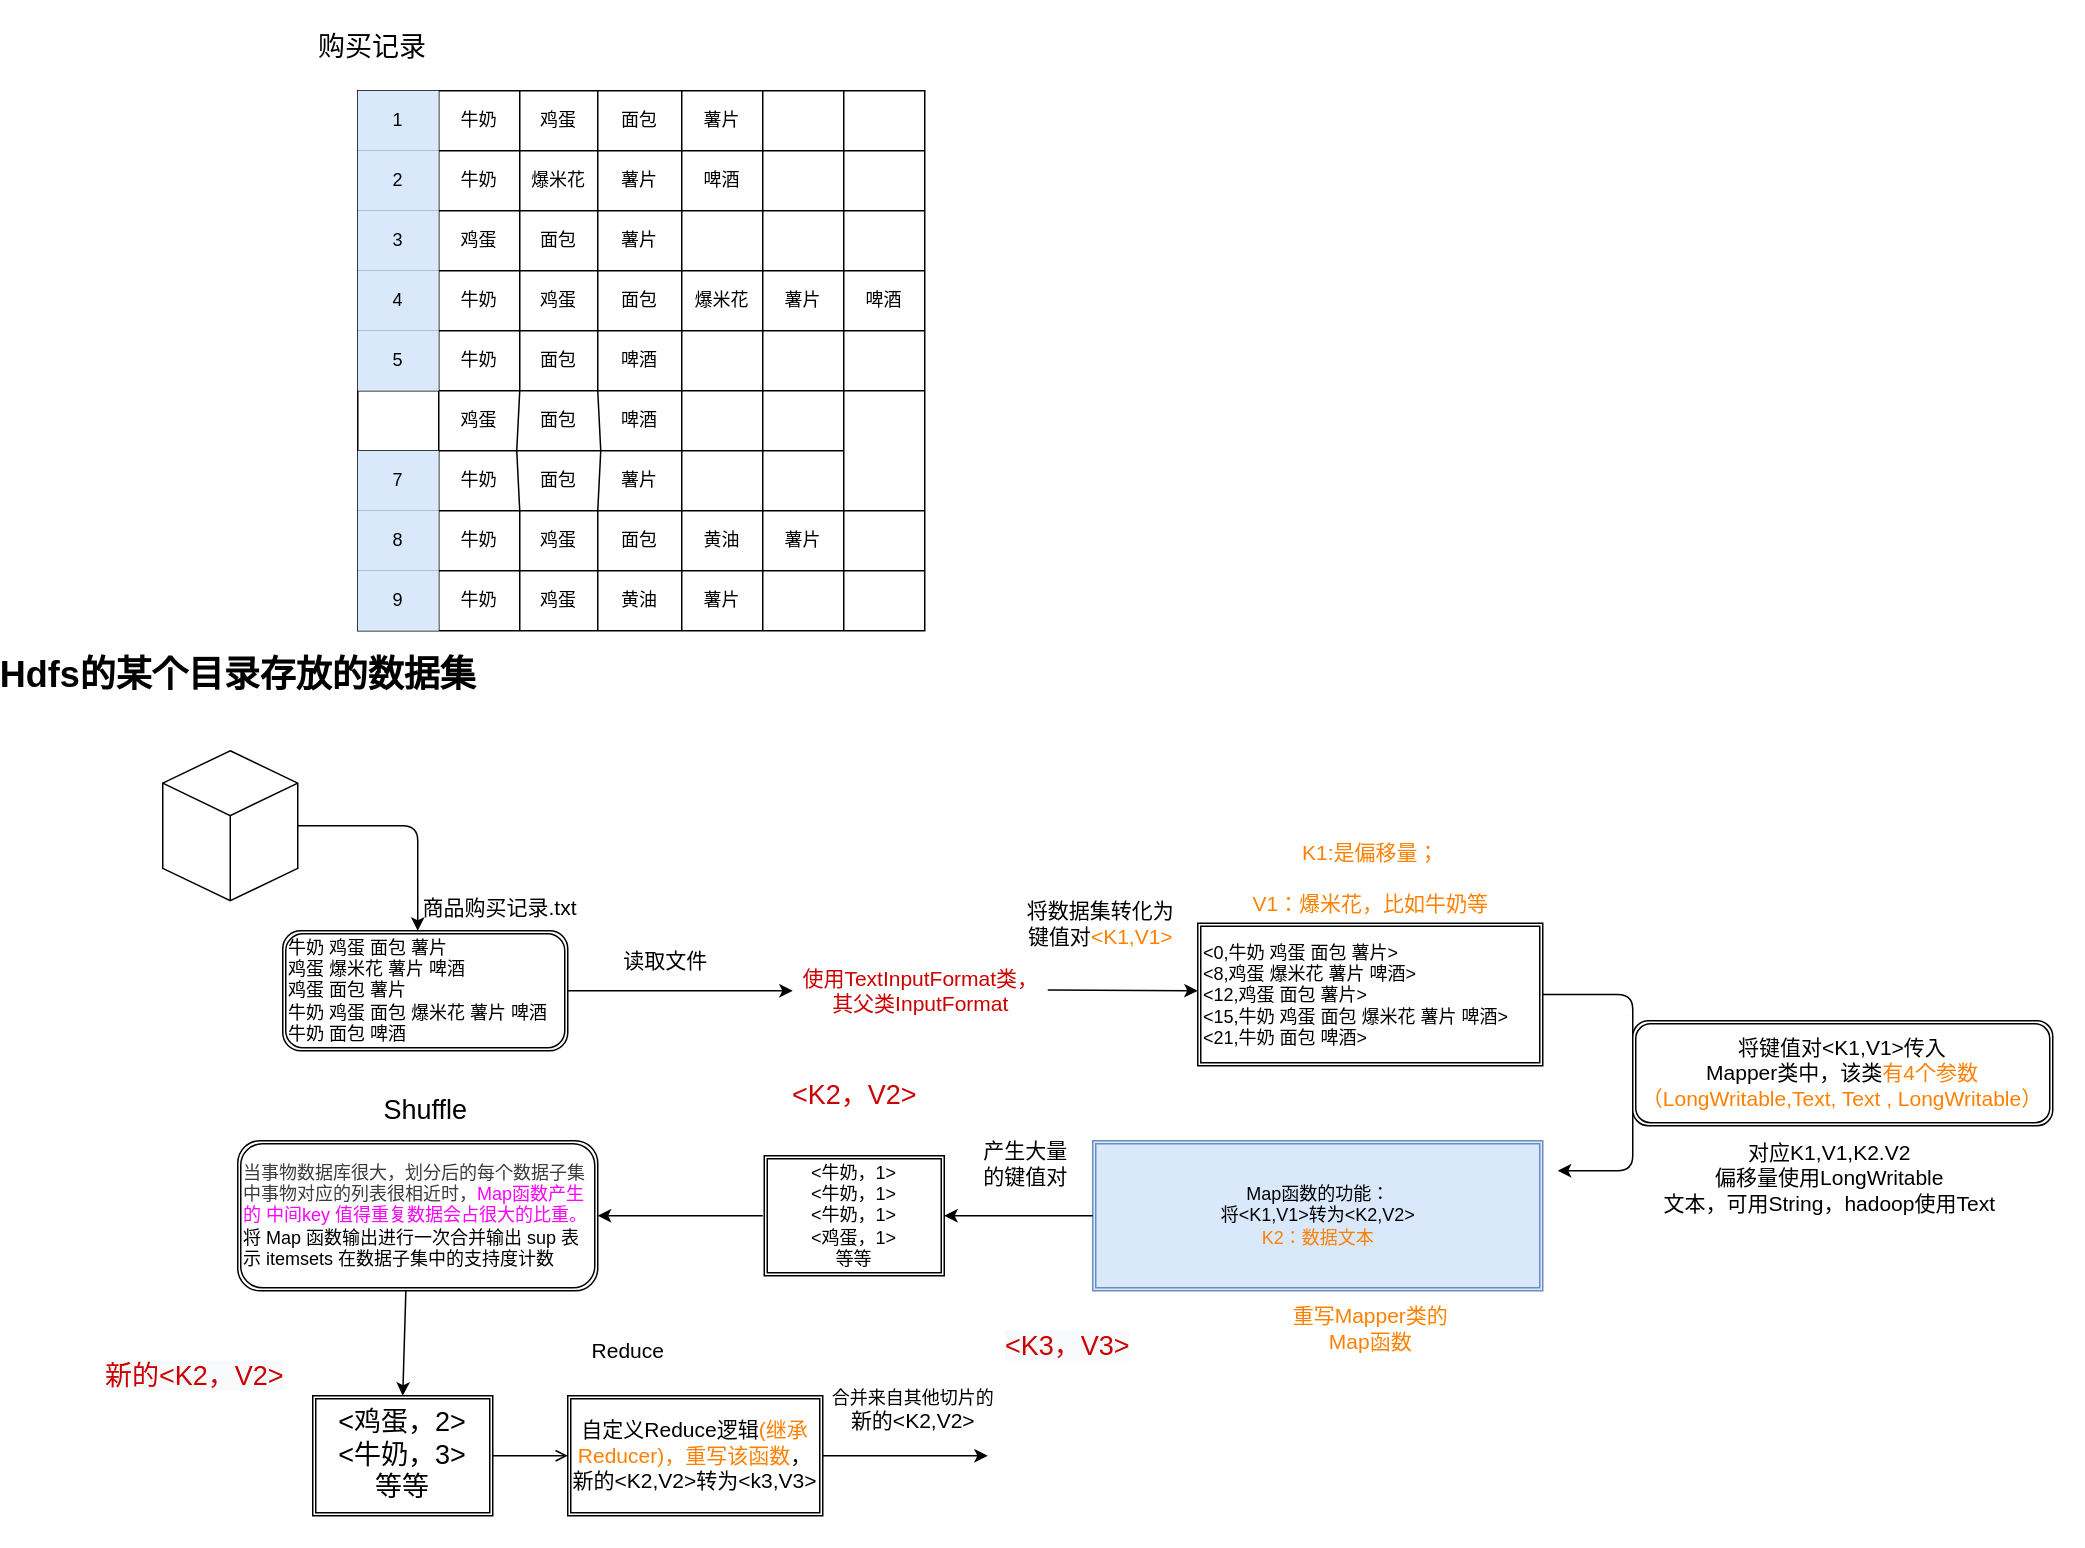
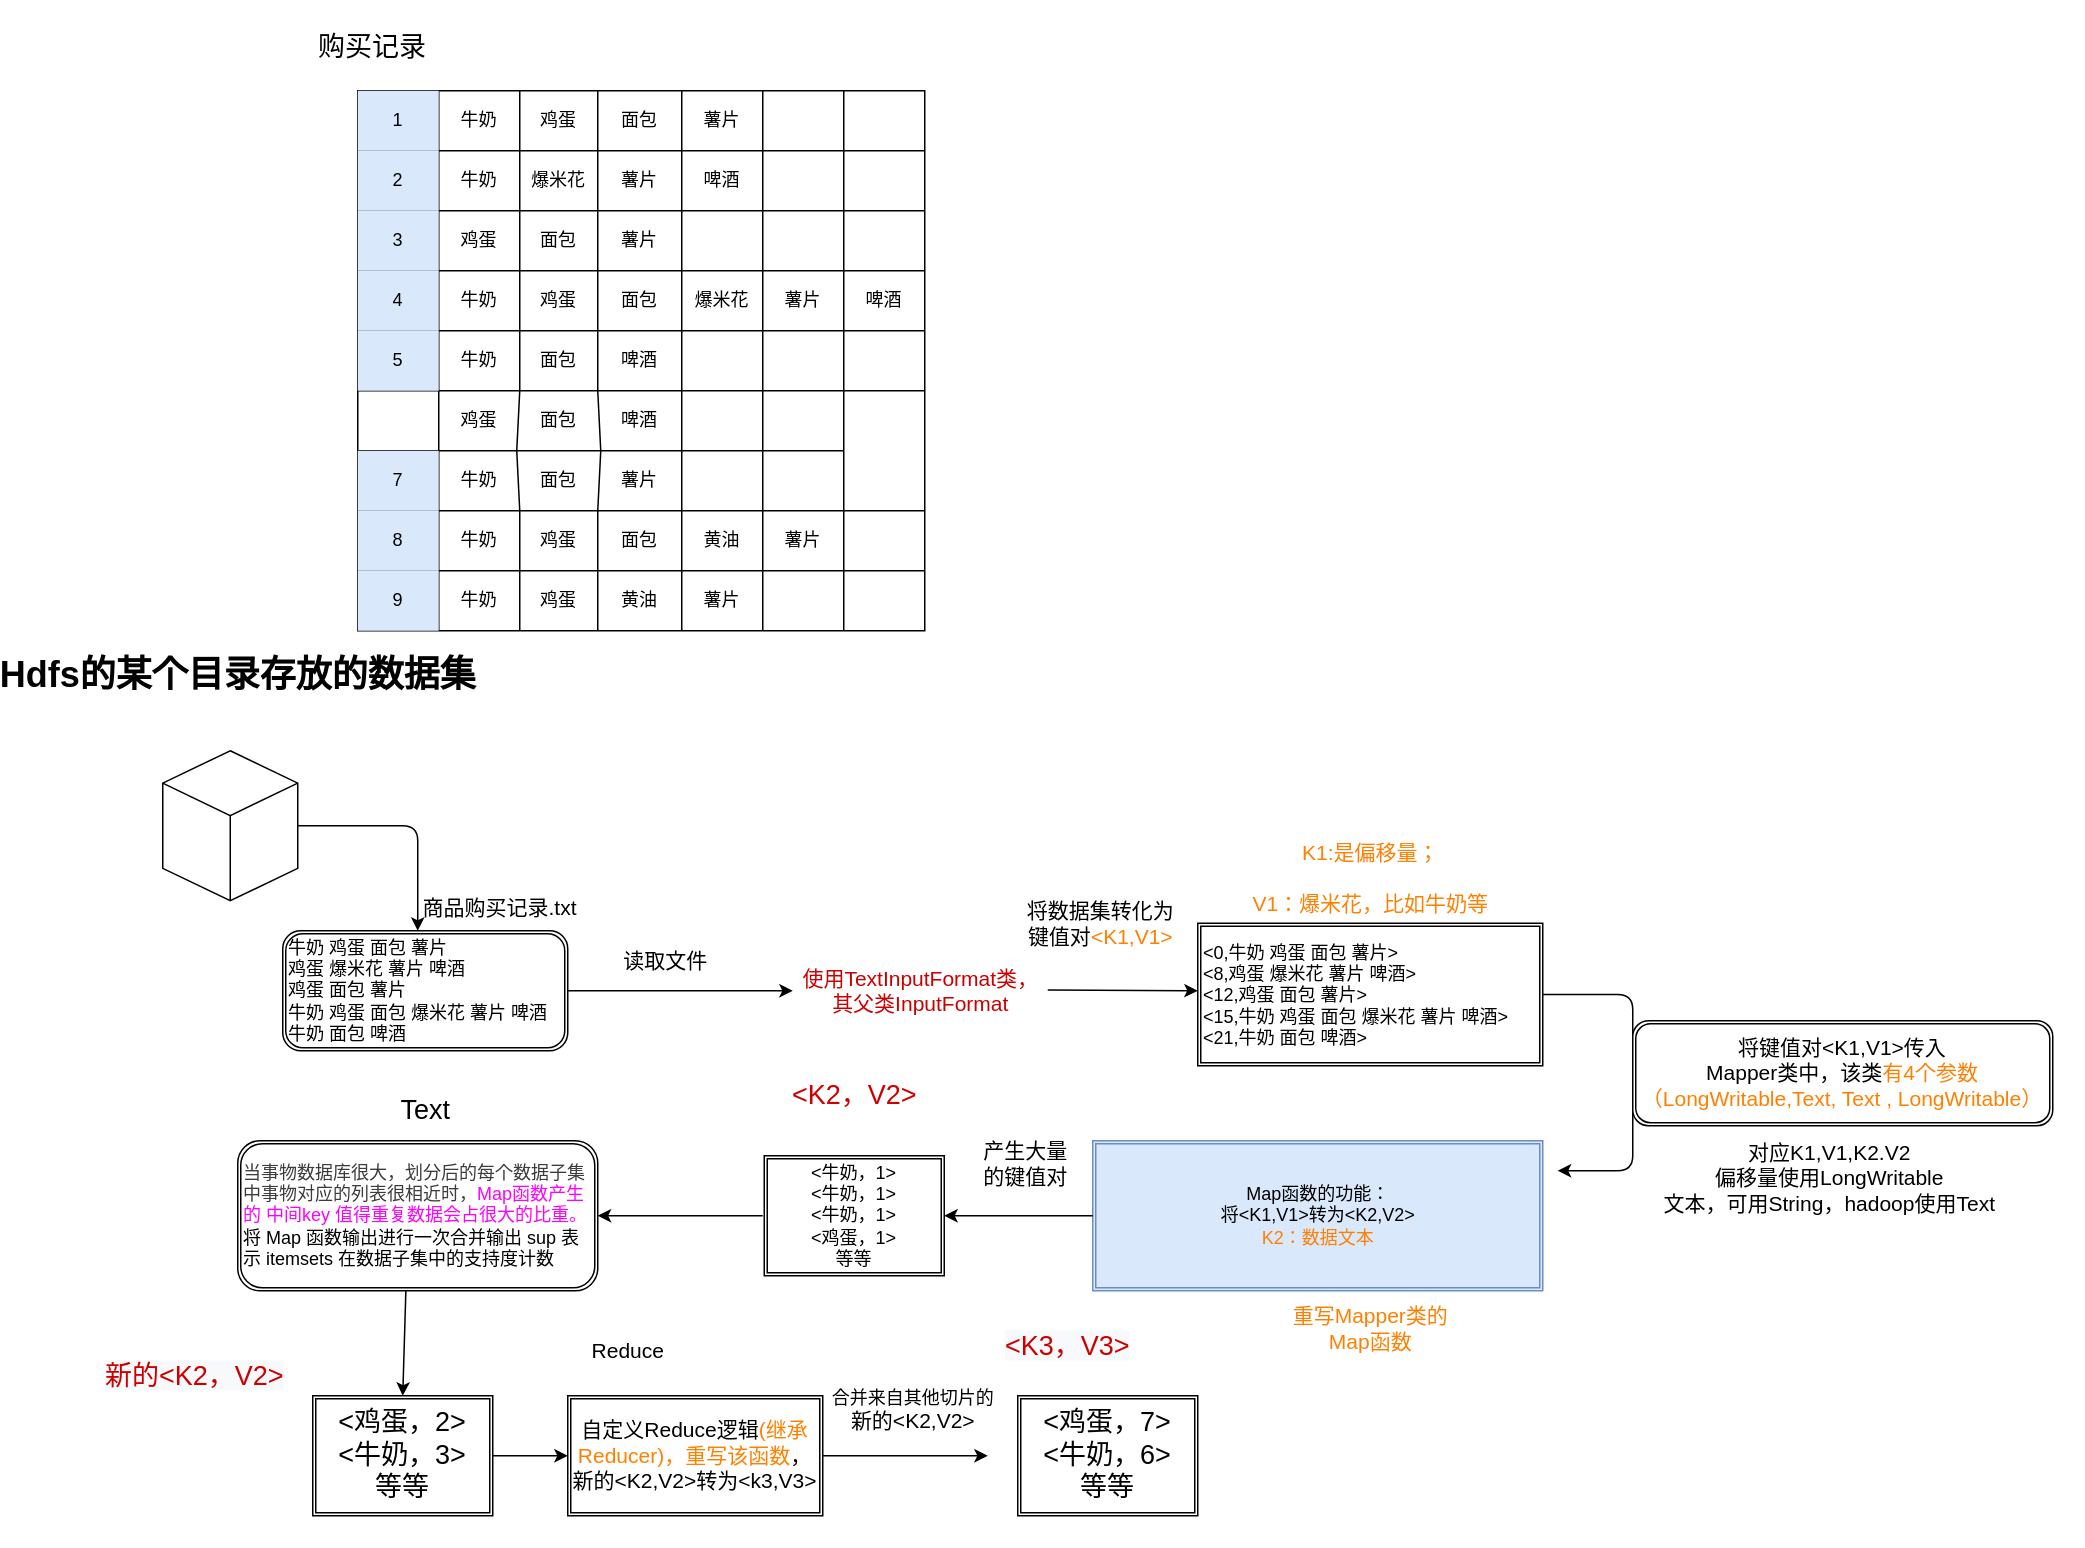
(426, 1111) -> (426, 1111)
(558, 1456) -> (556, 1456)
none -> (1108, 1456)
